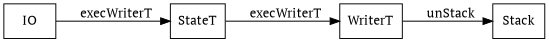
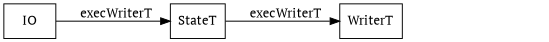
(519, 21) -> none
